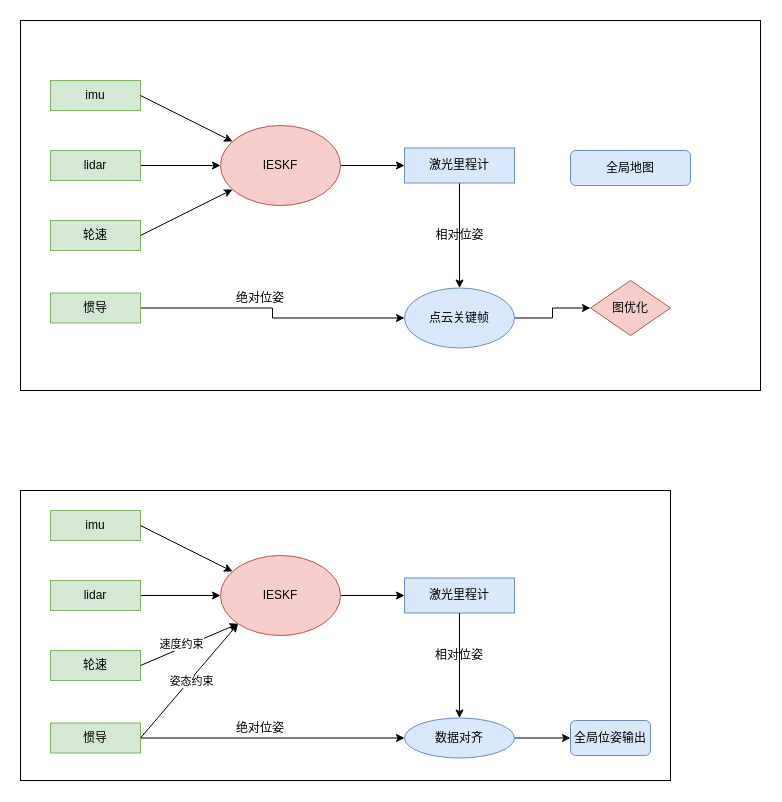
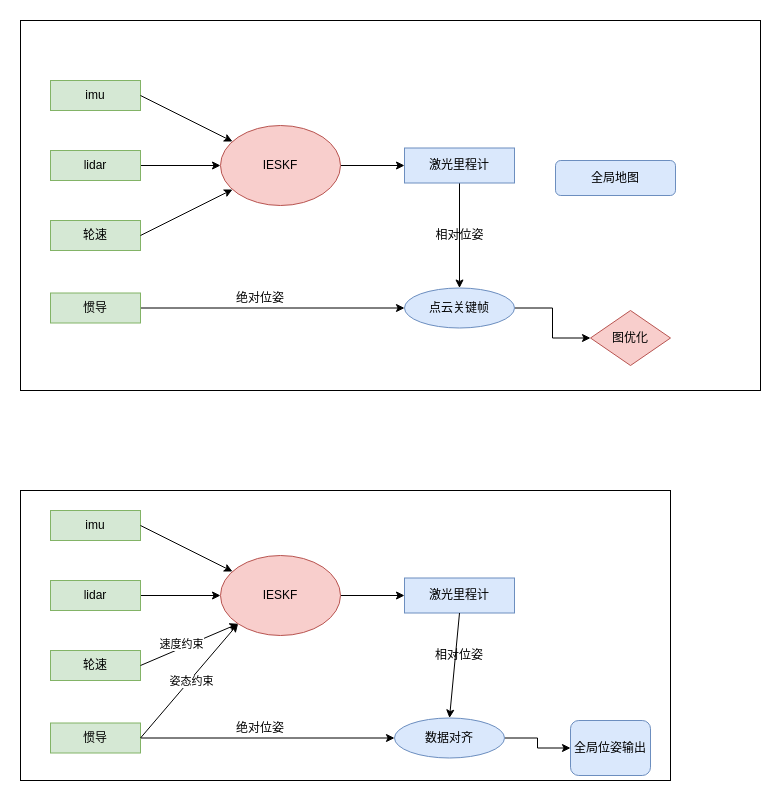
(631, 168) -> (616, 178)
(631, 308) -> (631, 338)
(460, 318) -> (460, 308)
(460, 738) -> (450, 738)
(611, 738) -> (611, 748)
